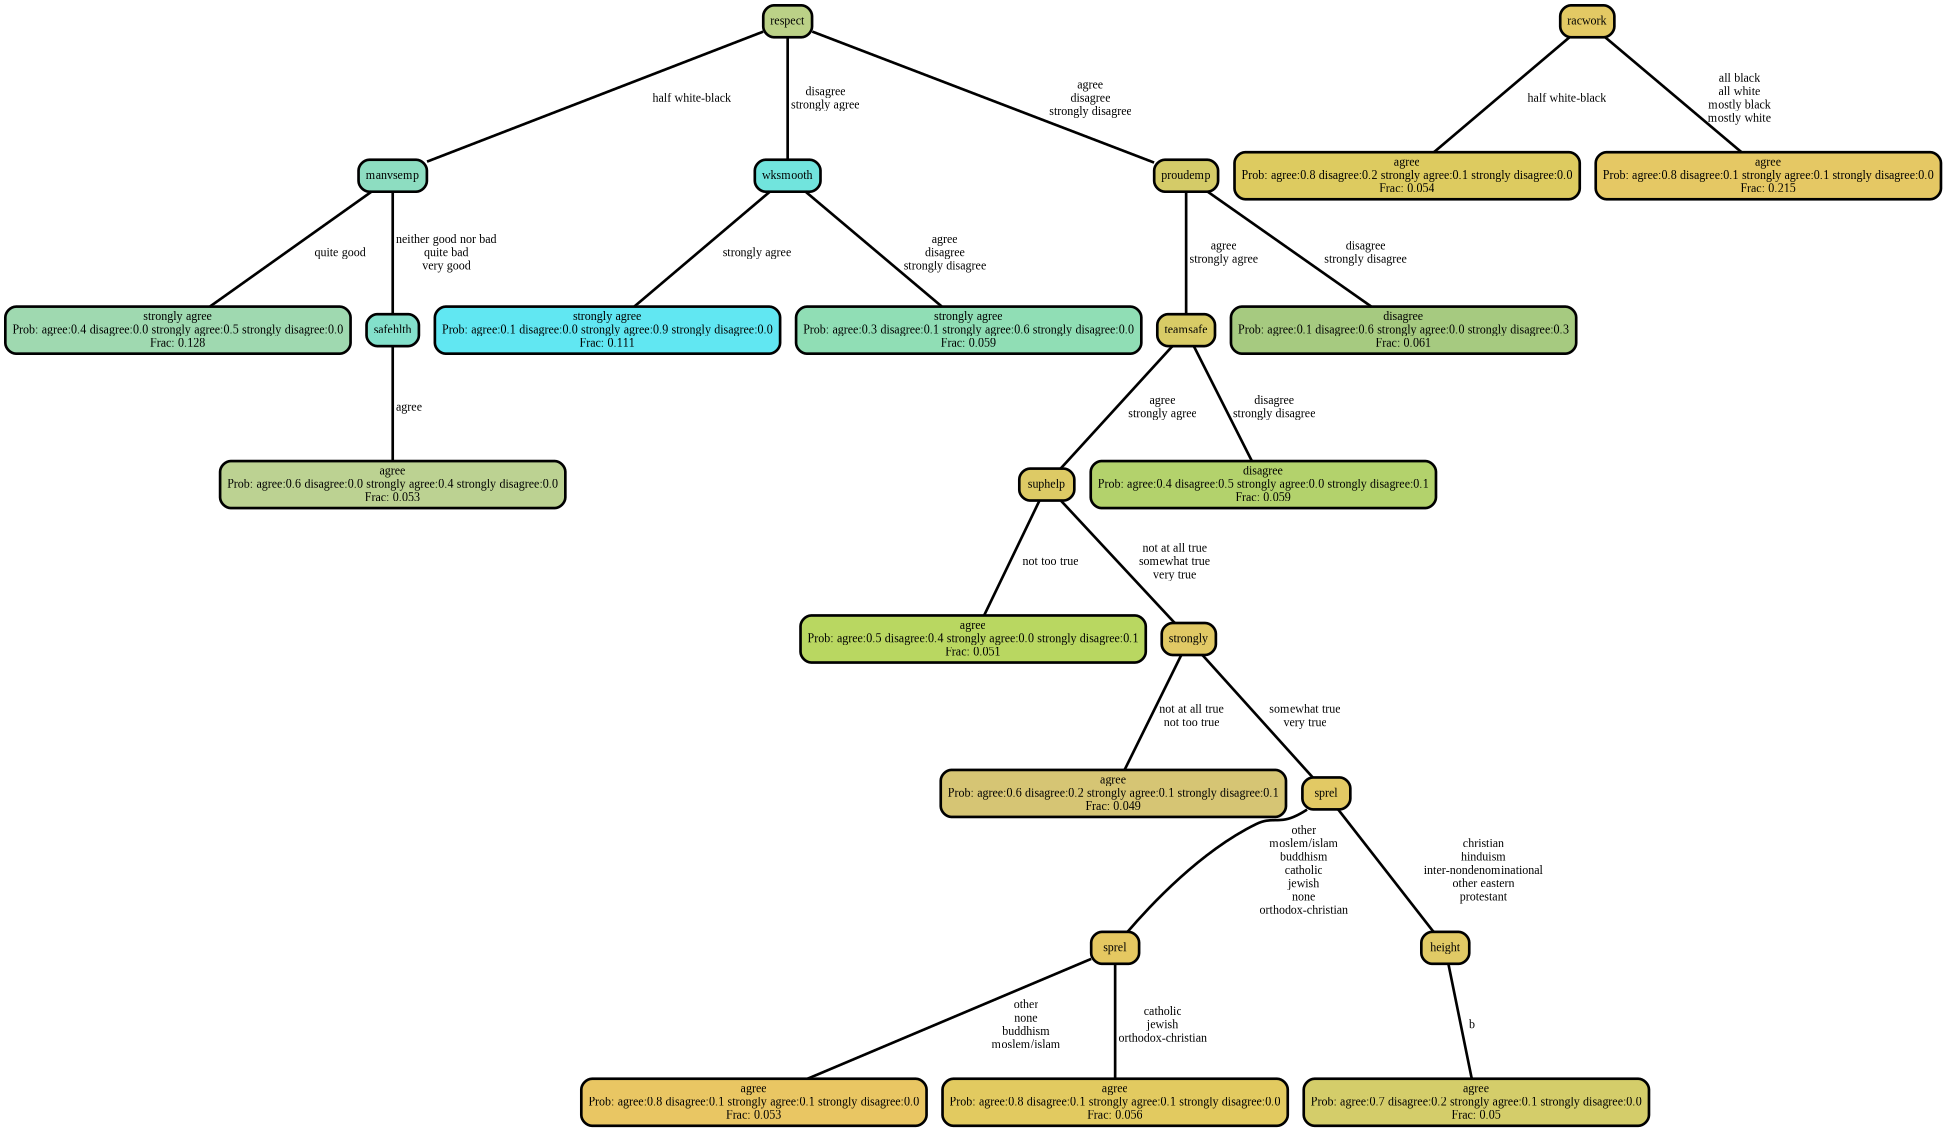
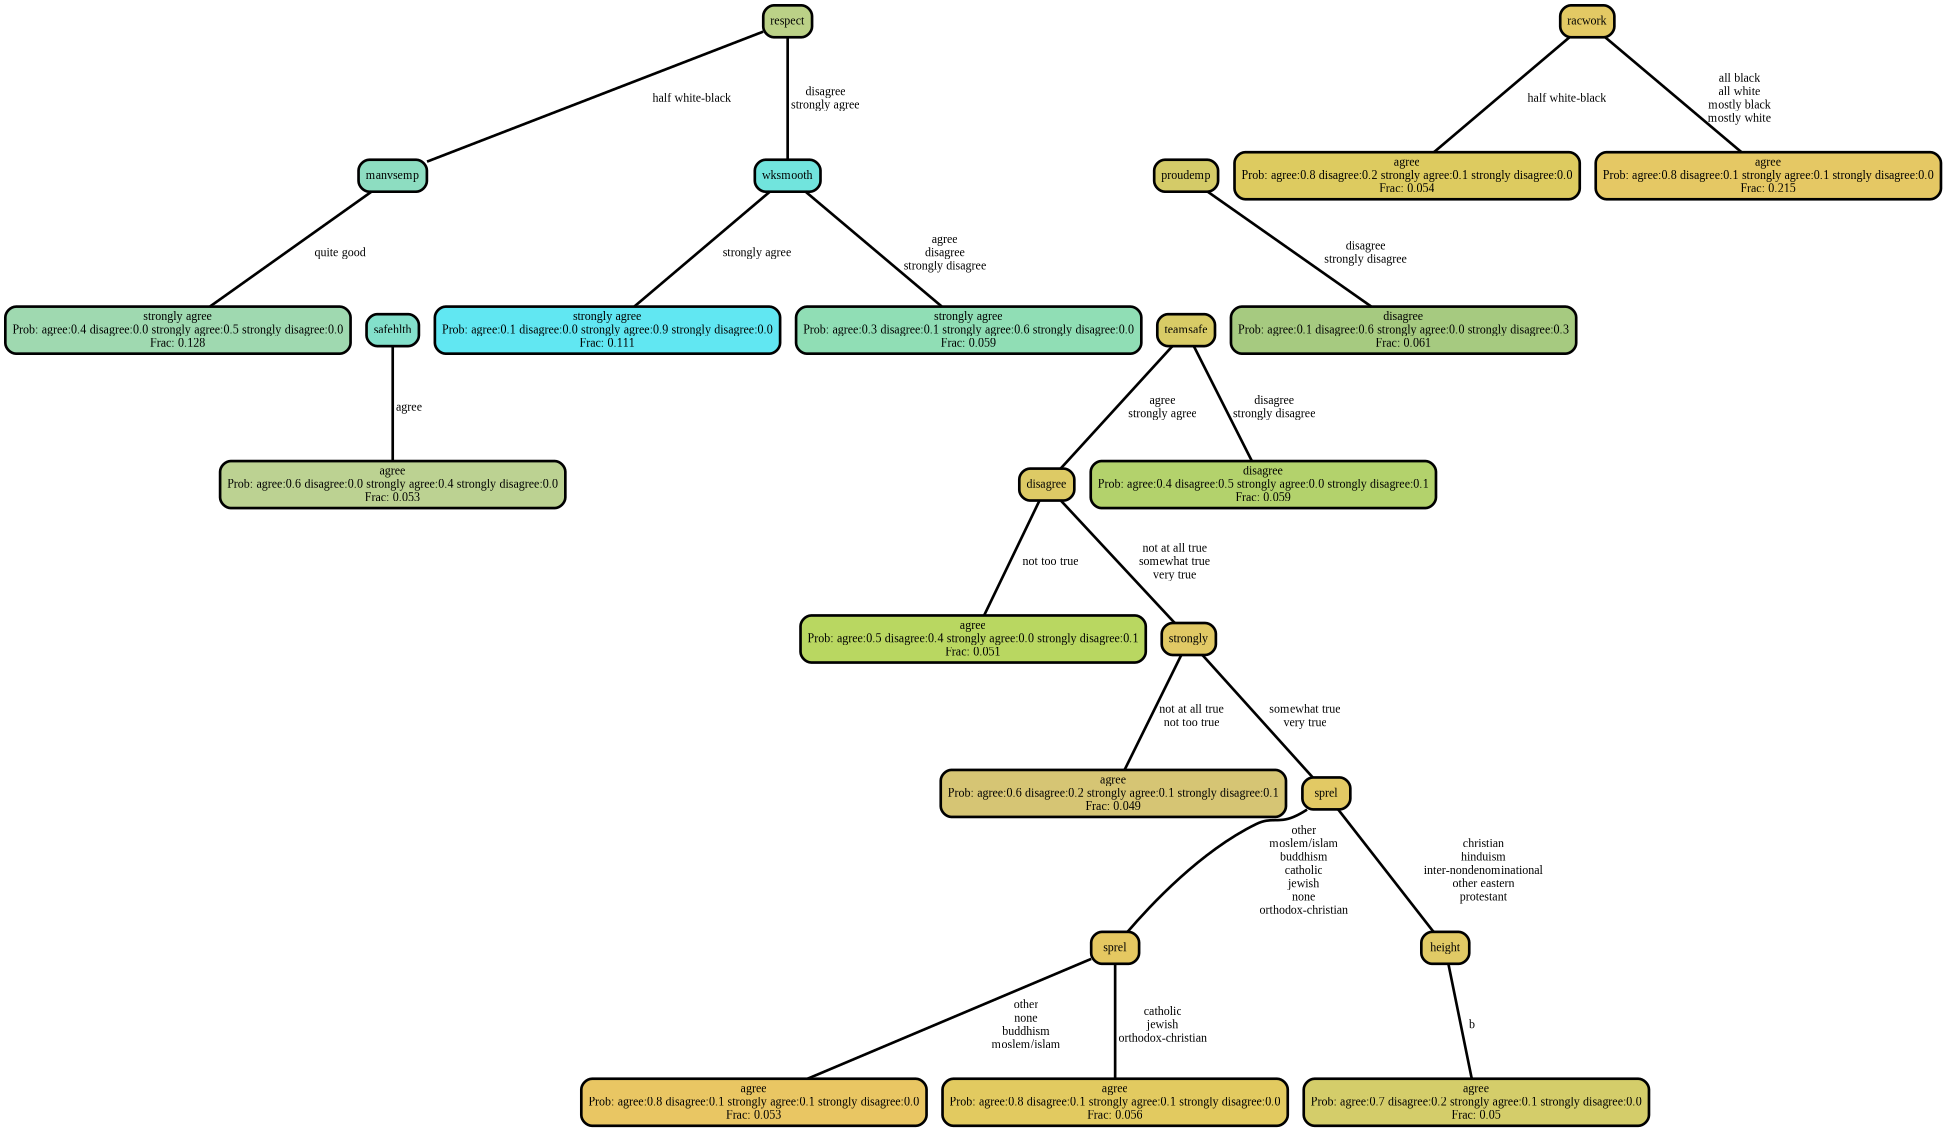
(983, 97) -> none
(393, 253) -> none
(1186, 253) -> none
(1047, 485) -> (1047, 485)
